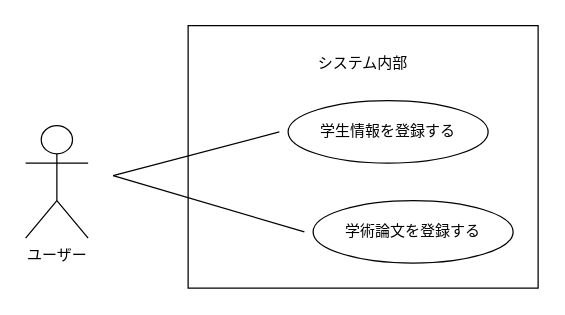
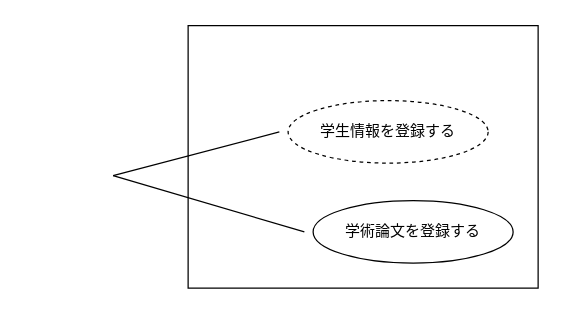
(363, 63) -> none
(388, 132) -> (388, 132)
(57, 182) -> none
